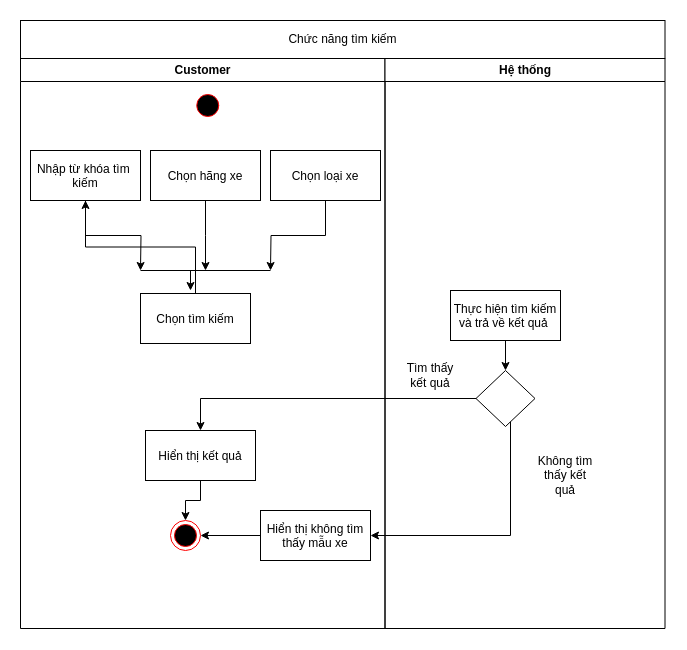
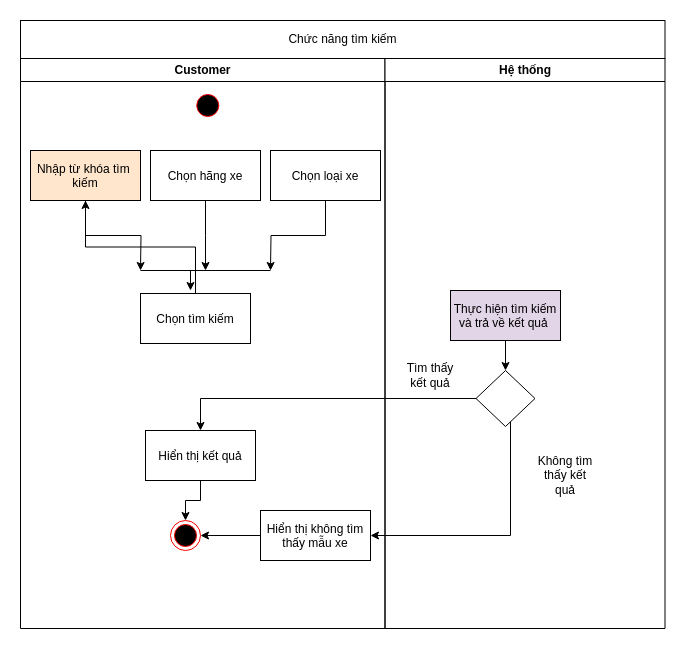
(86, 176) -> (86, 176)
(506, 316) -> (506, 316)
